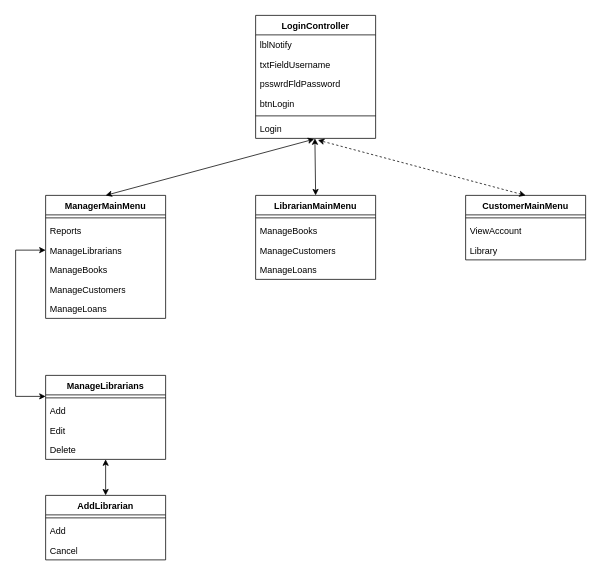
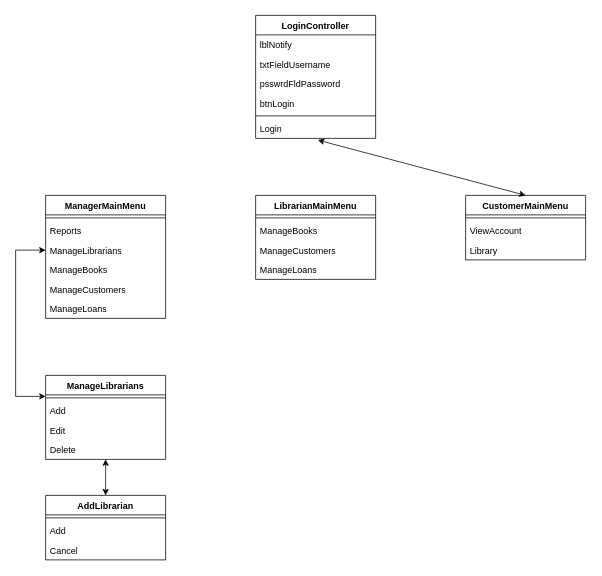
(210, 167) -> none
(422, 168) -> (422, 168)
(315, 174) -> none
